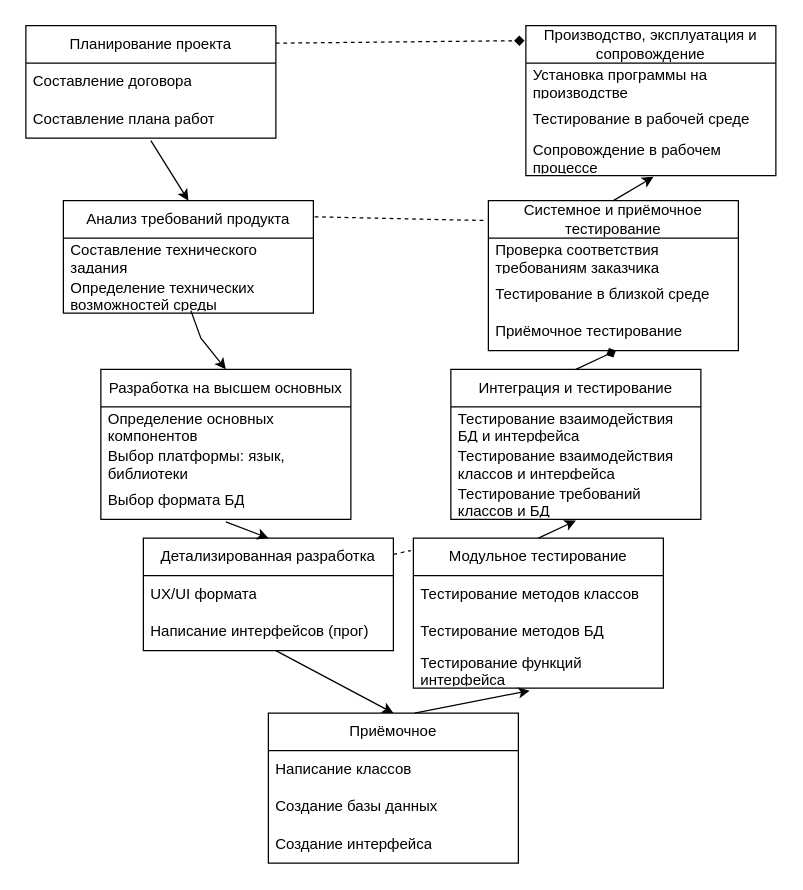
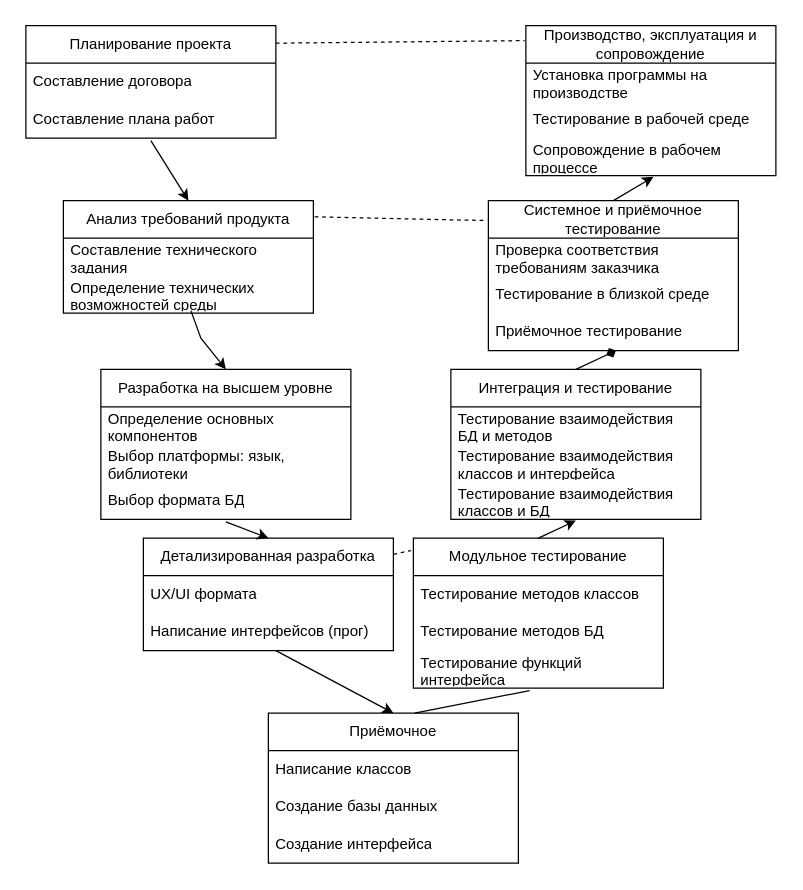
(513, 41) -> (518, 41)
(226, 388) -> (226, 388)
(577, 426) -> (577, 426)
(577, 501) -> (577, 501)
(520, 693) -> (522, 692)
